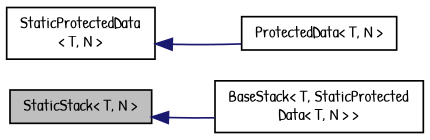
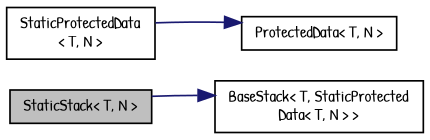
(207, 45) -> (190, 22)
(192, 118) -> (175, 96)
